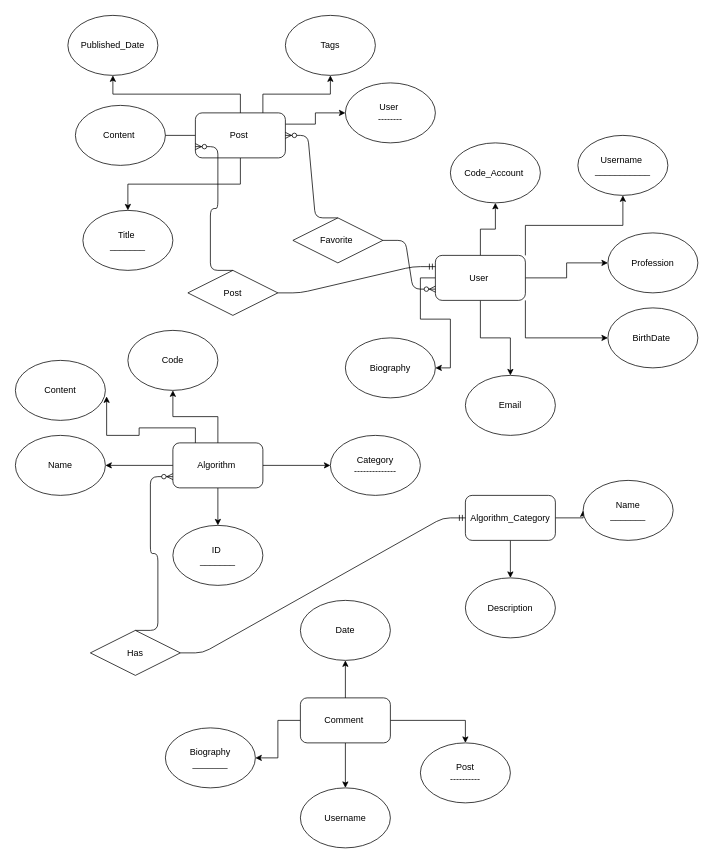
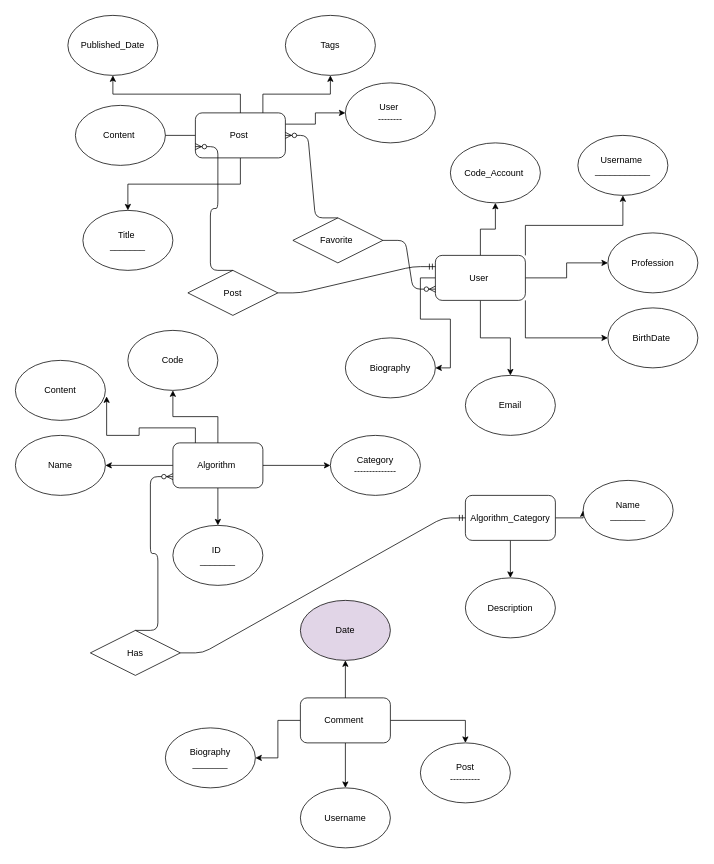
(345, 630) -> (345, 630)
